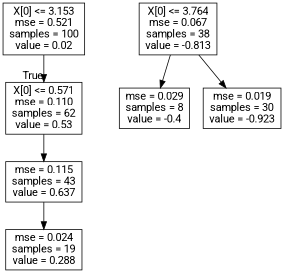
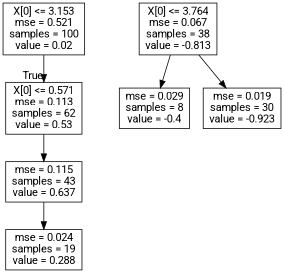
(44, 108) -> (44, 108)
